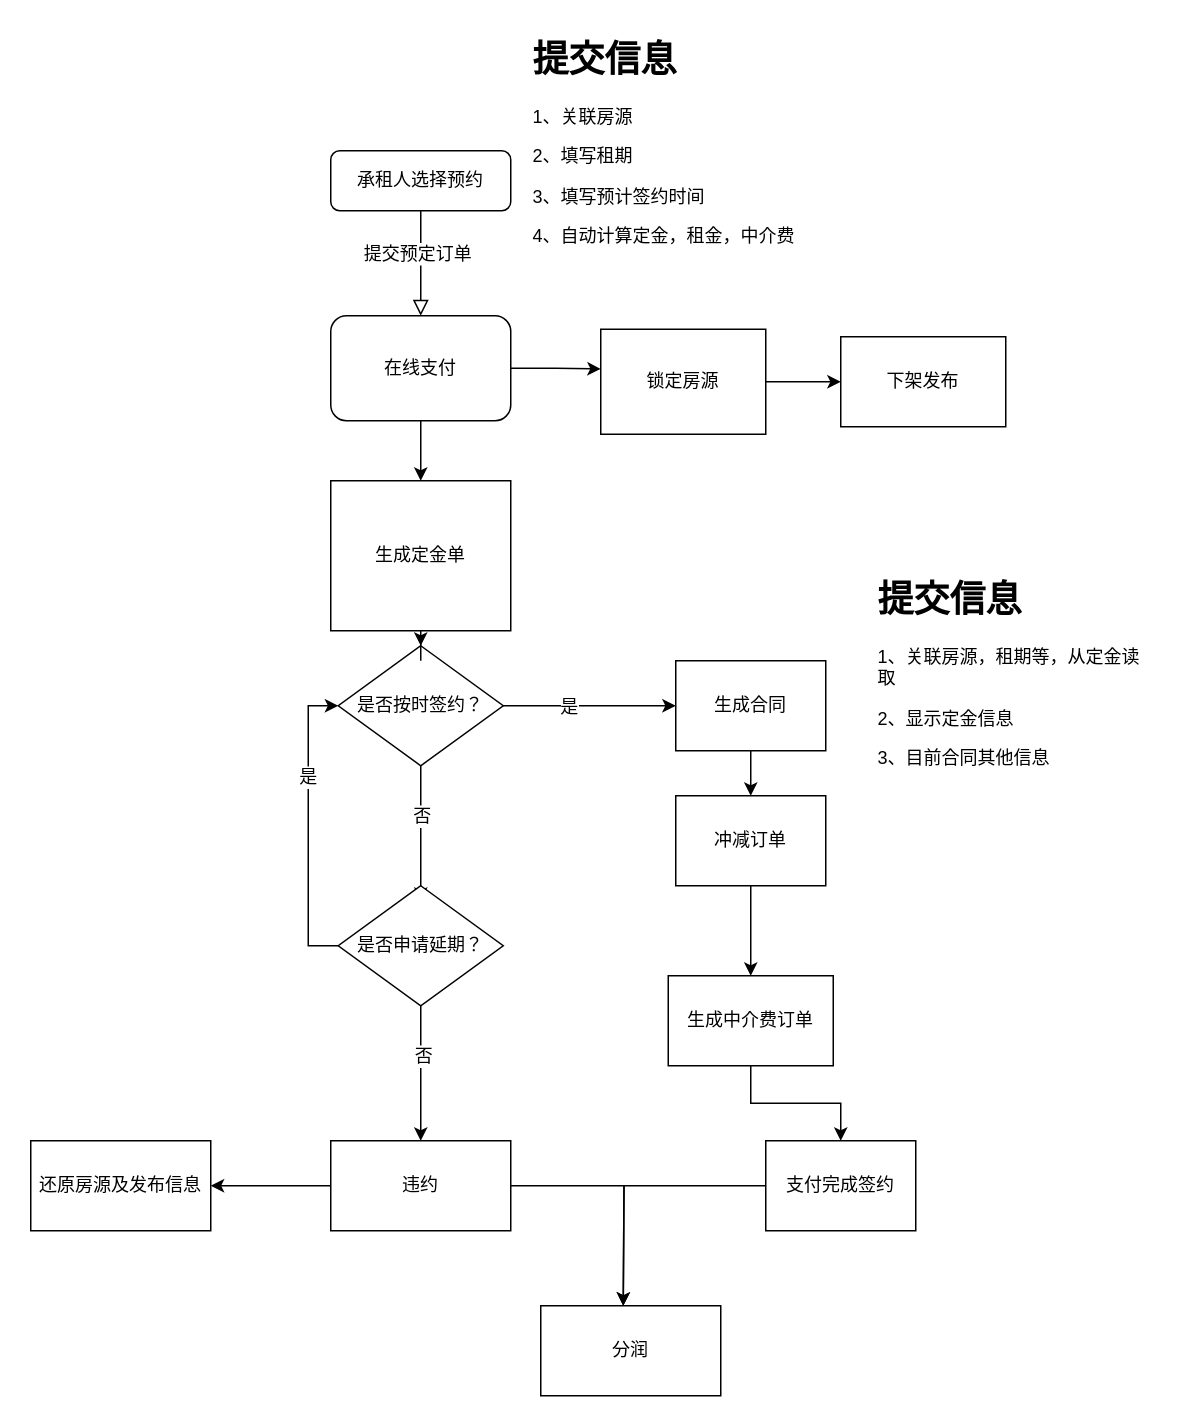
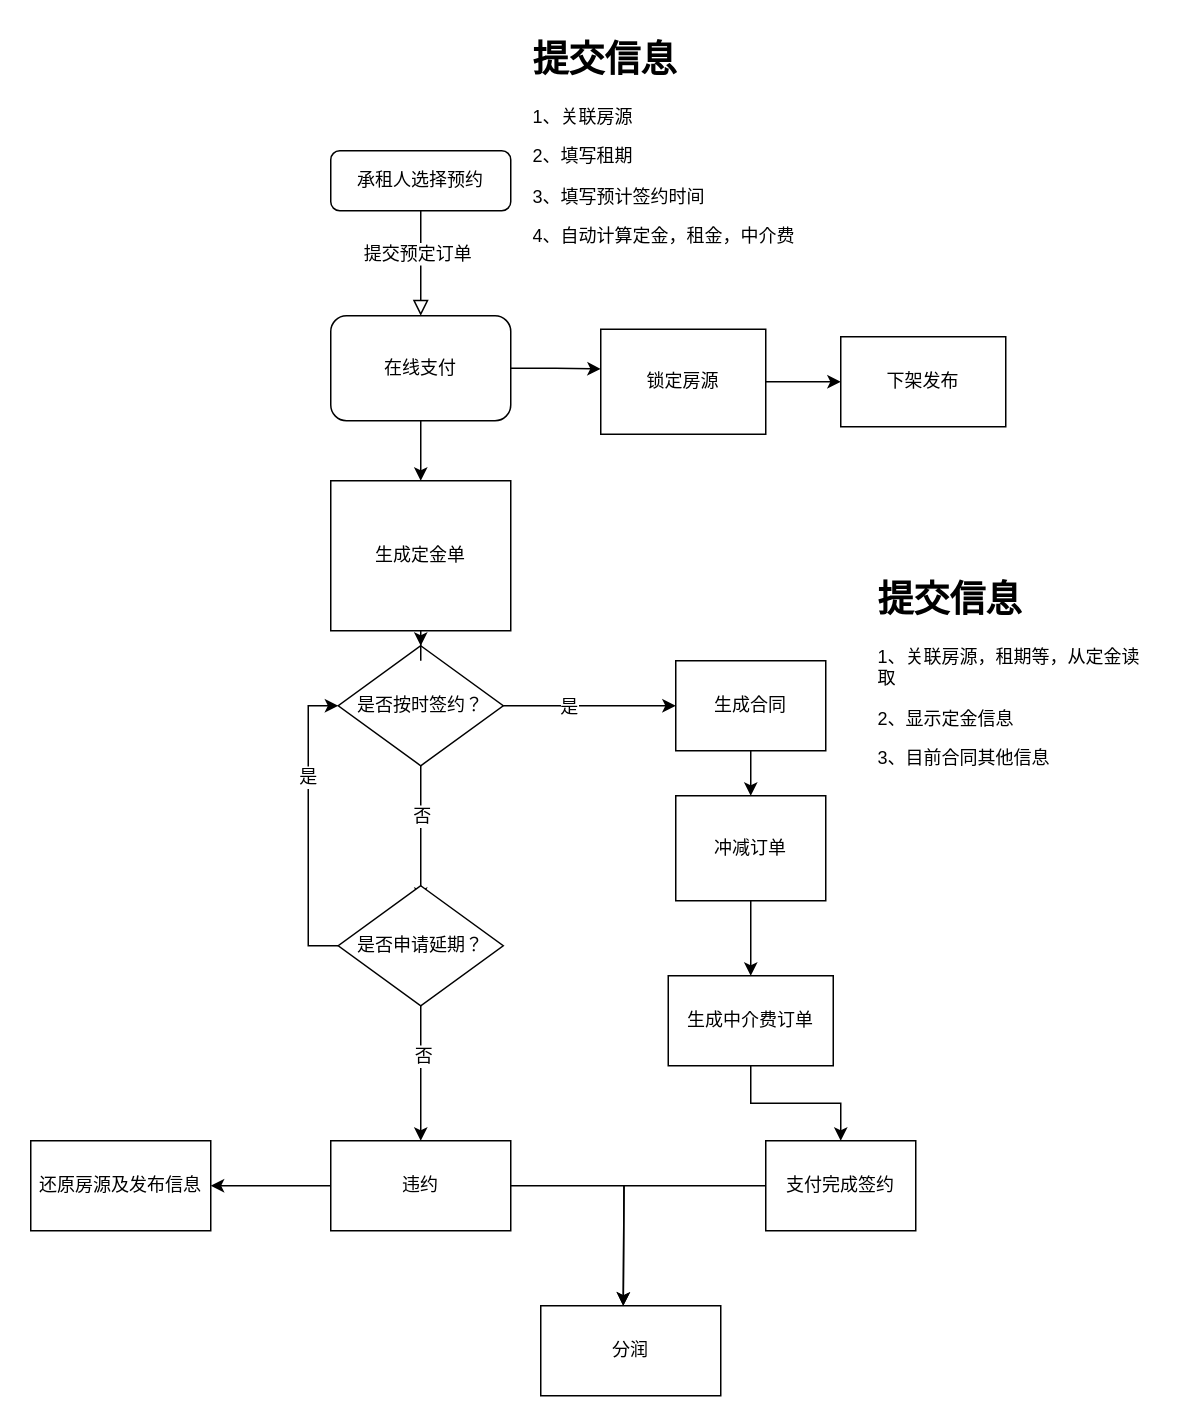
(751, 841) -> (751, 848)
